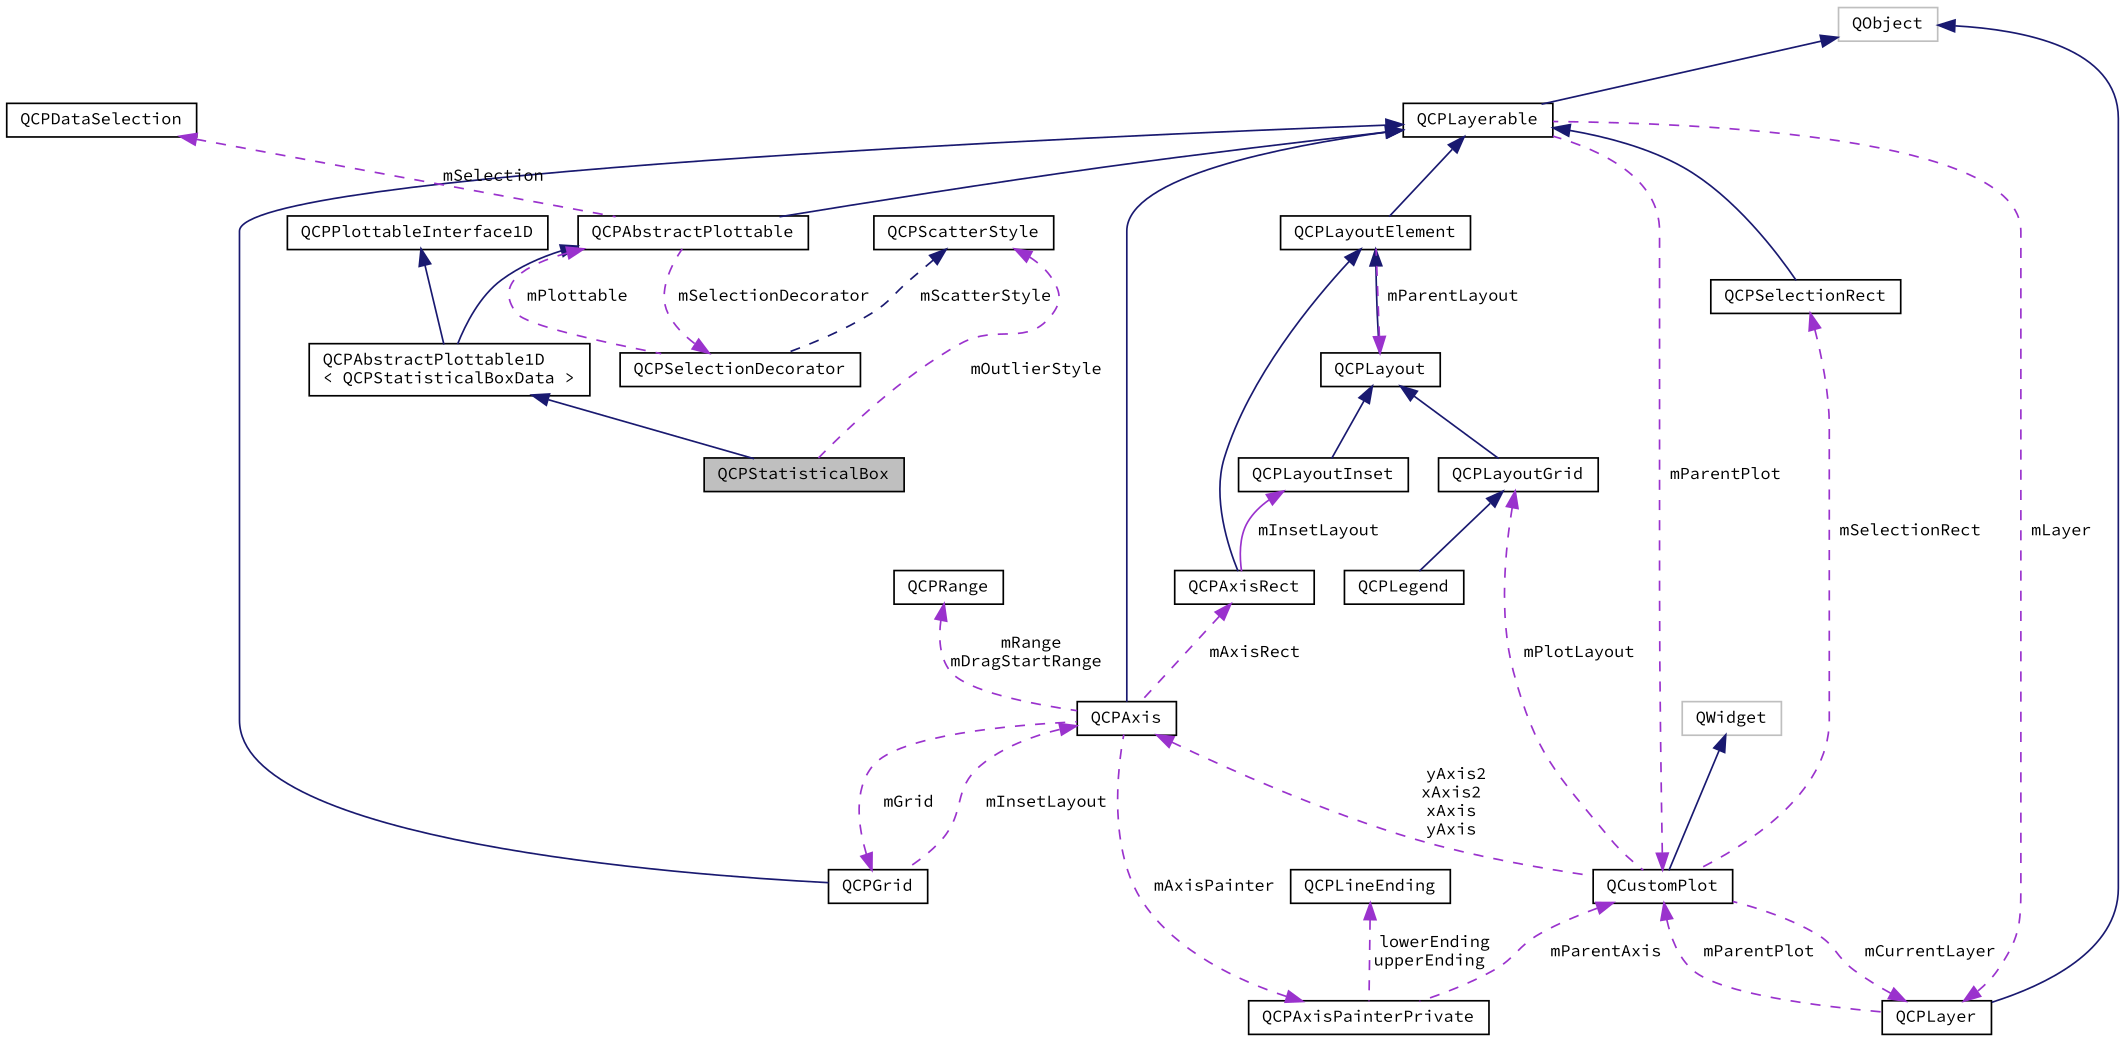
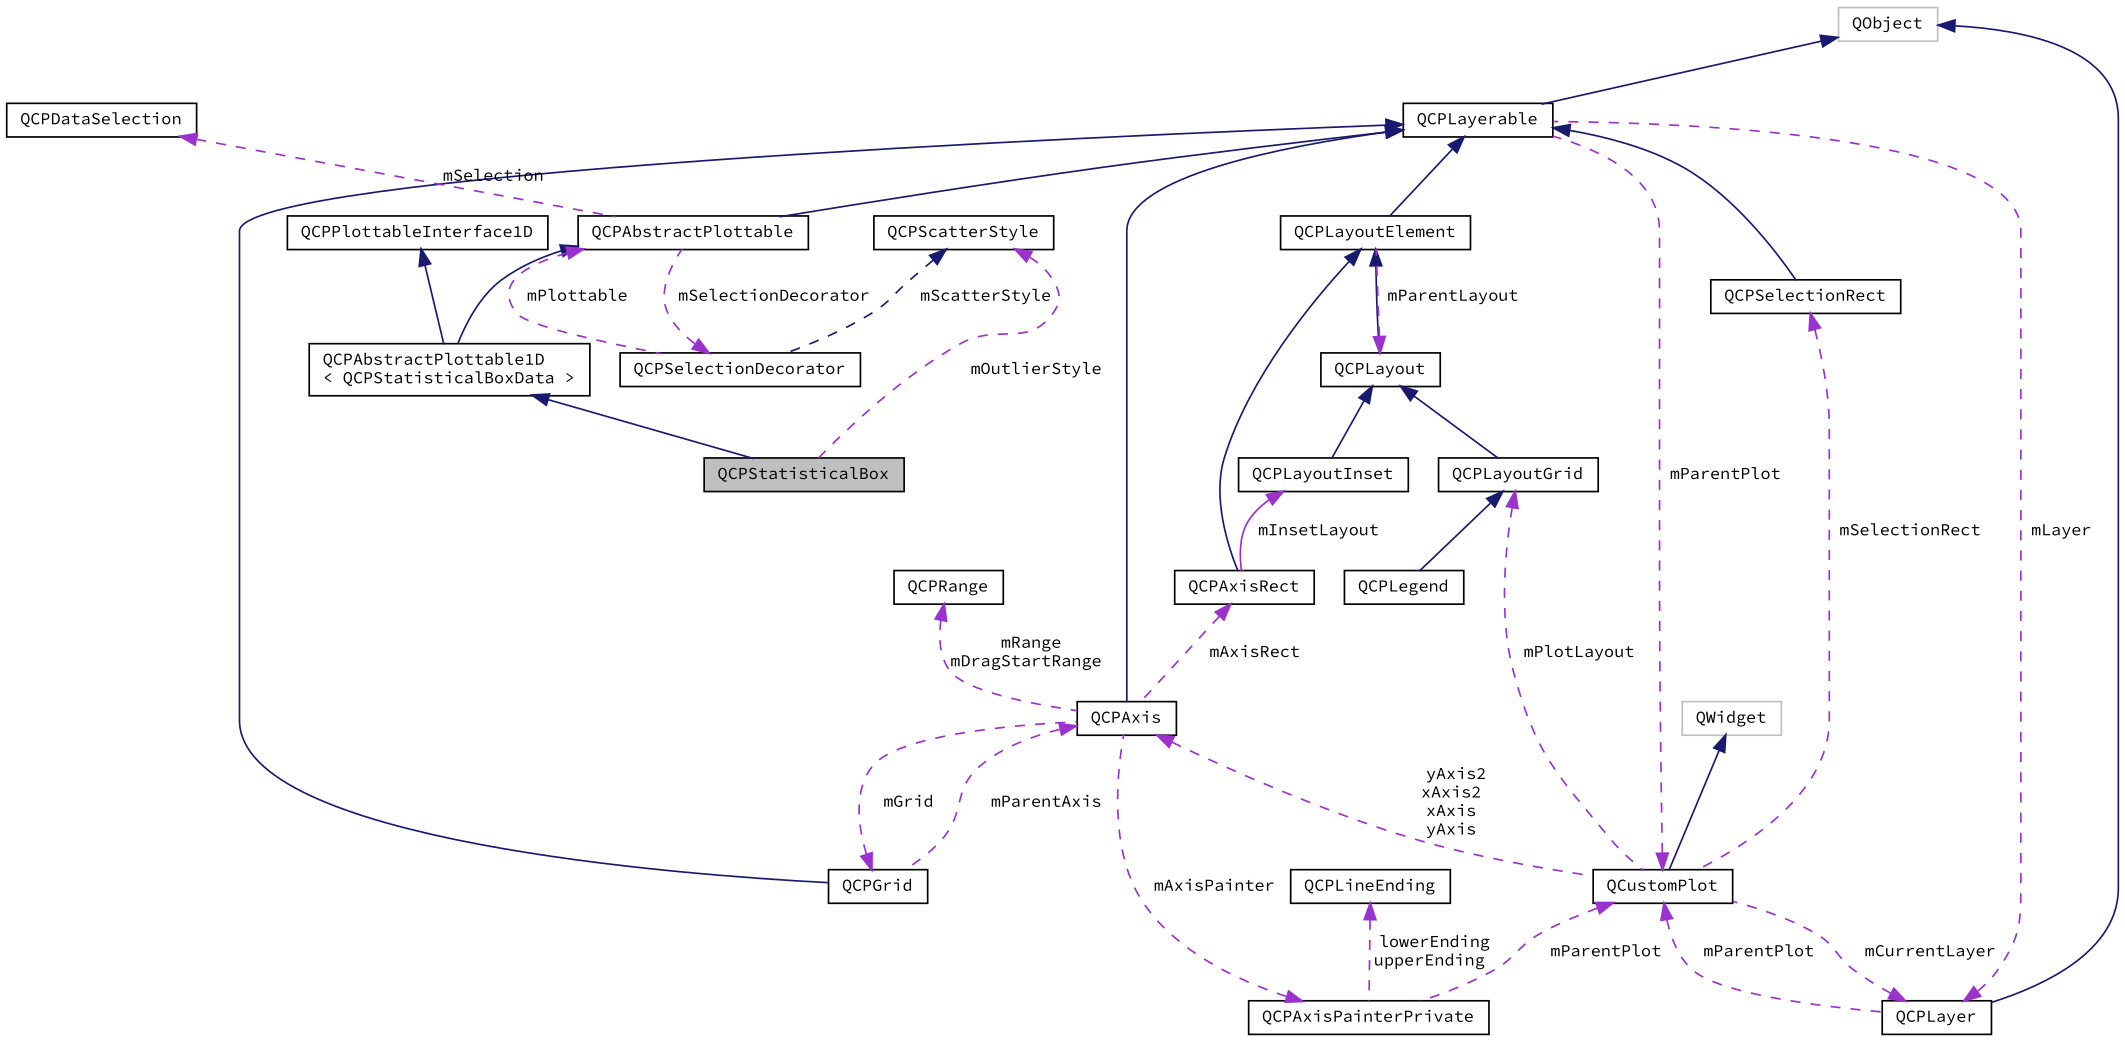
(1042, 802) -> (1042, 802)
(1602, 952) -> (1602, 952)
